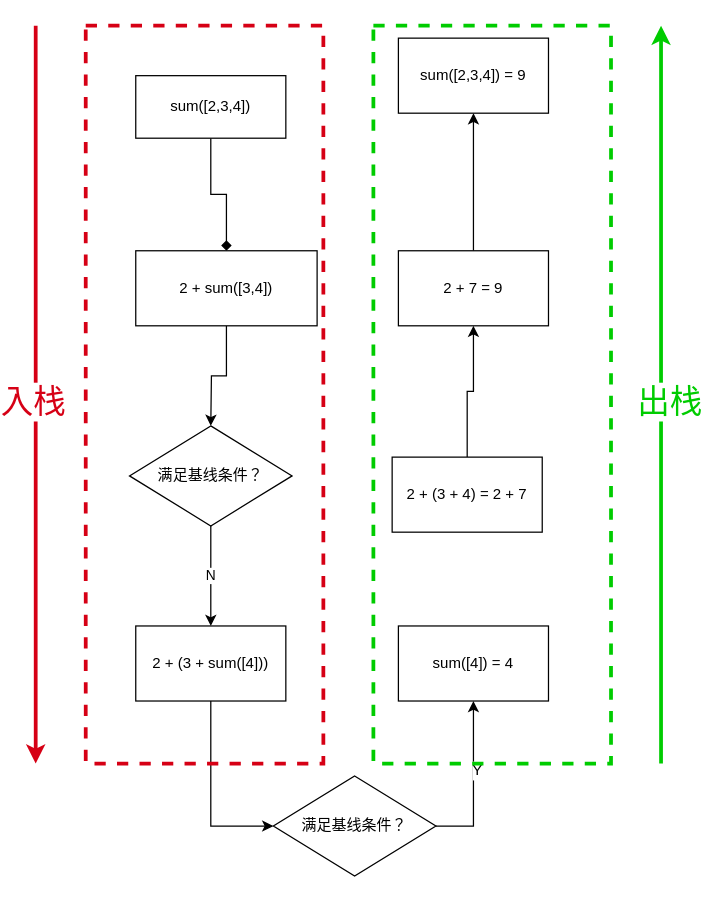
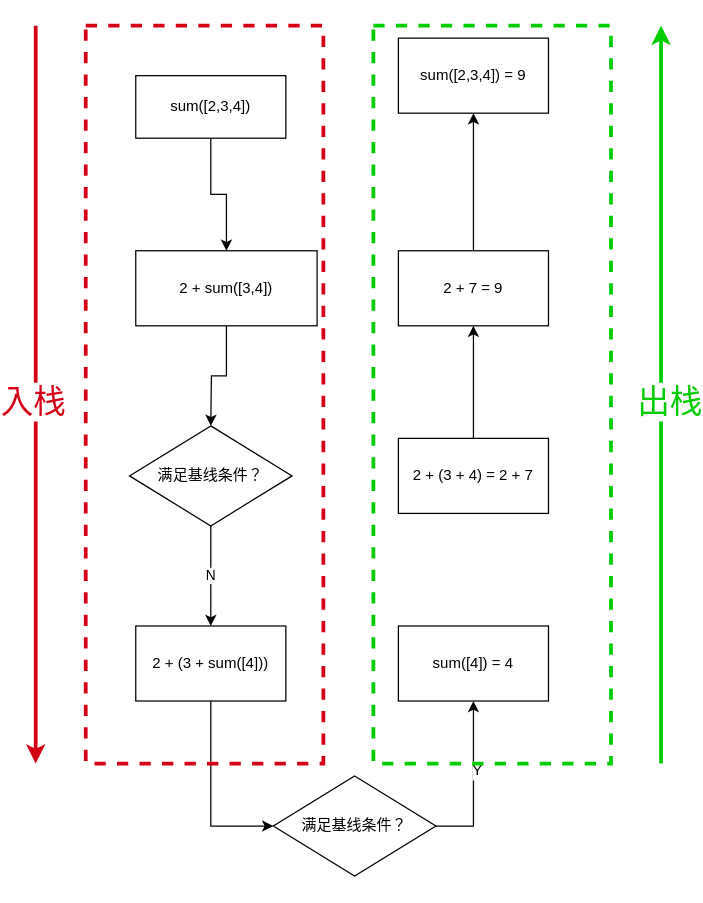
(226, 240) -> (226, 241)
(467, 494) -> (473, 476)
